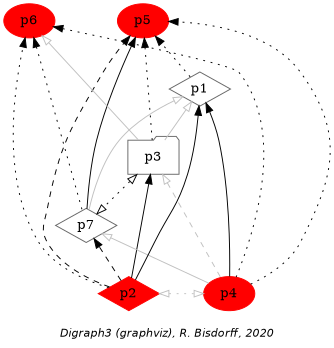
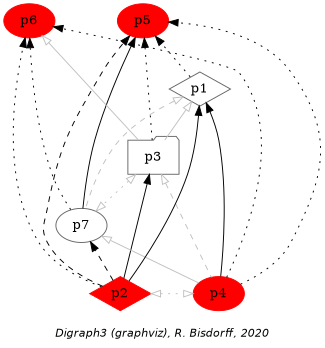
(117, 144) -> (117, 144)
(117, 194) -> (116, 193)
(86, 225) -> (81, 225)
